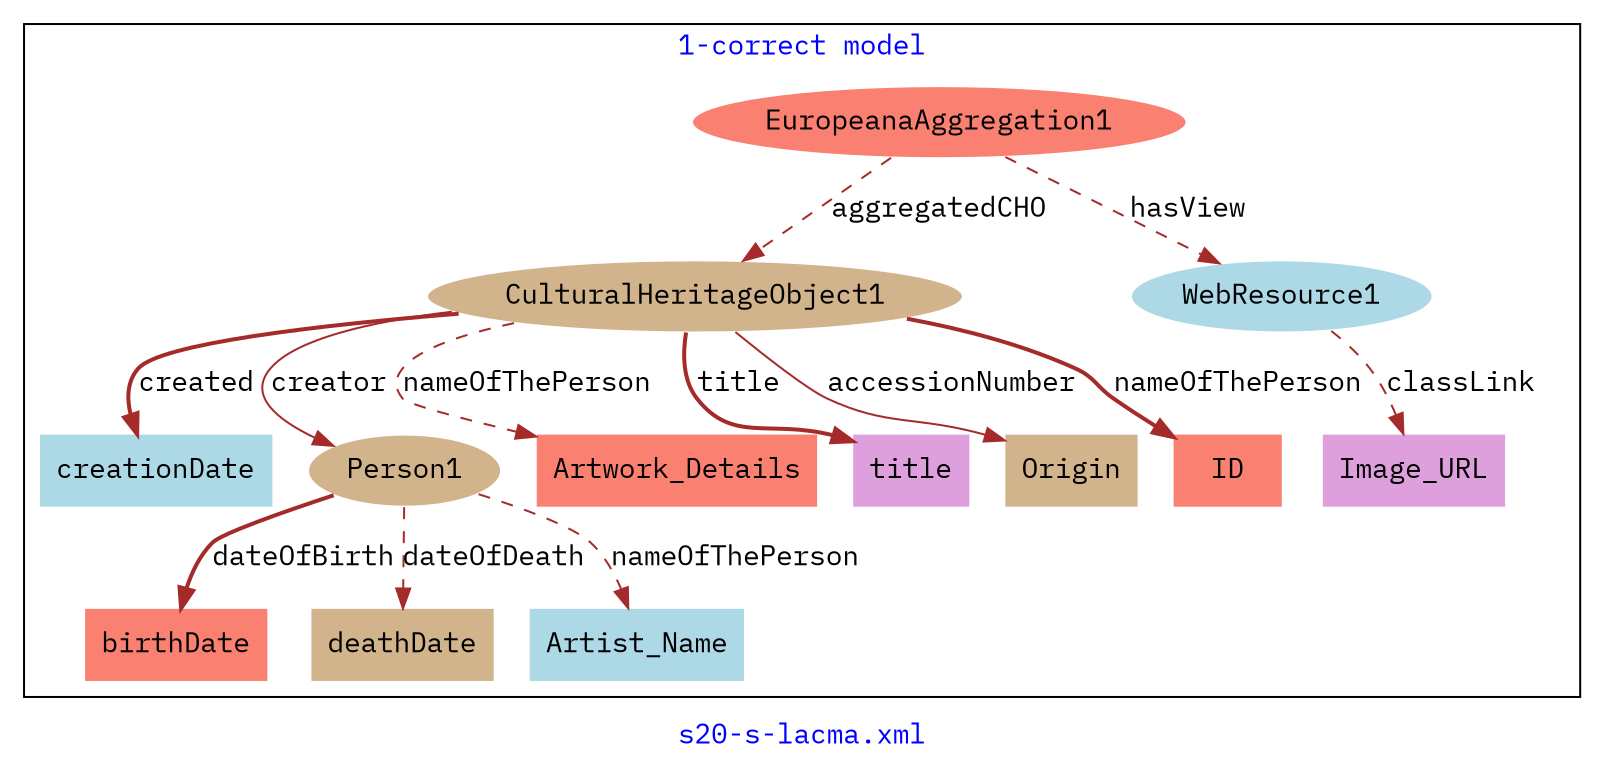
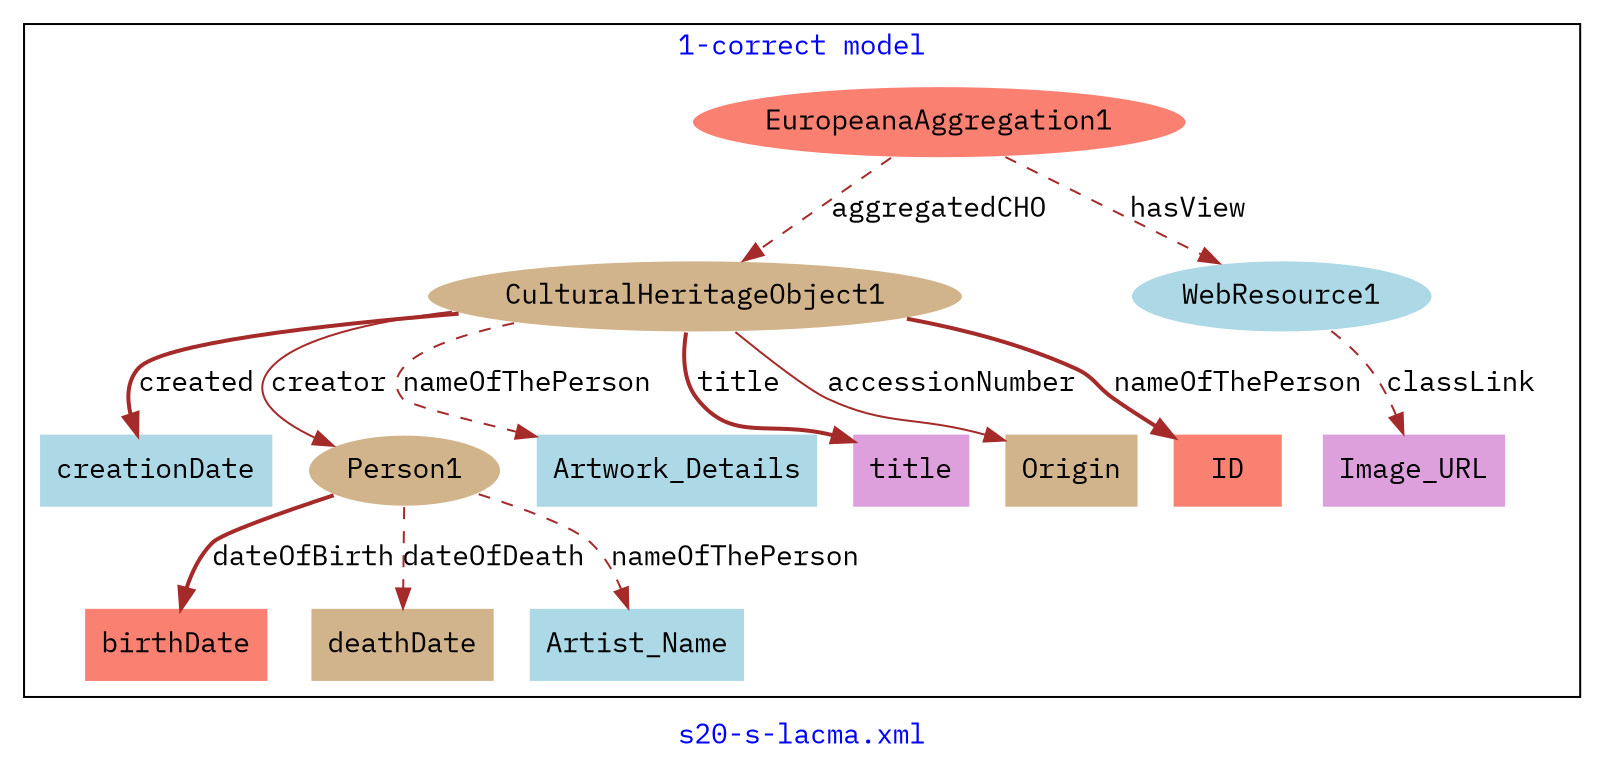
(677, 471) -> (677, 471)
